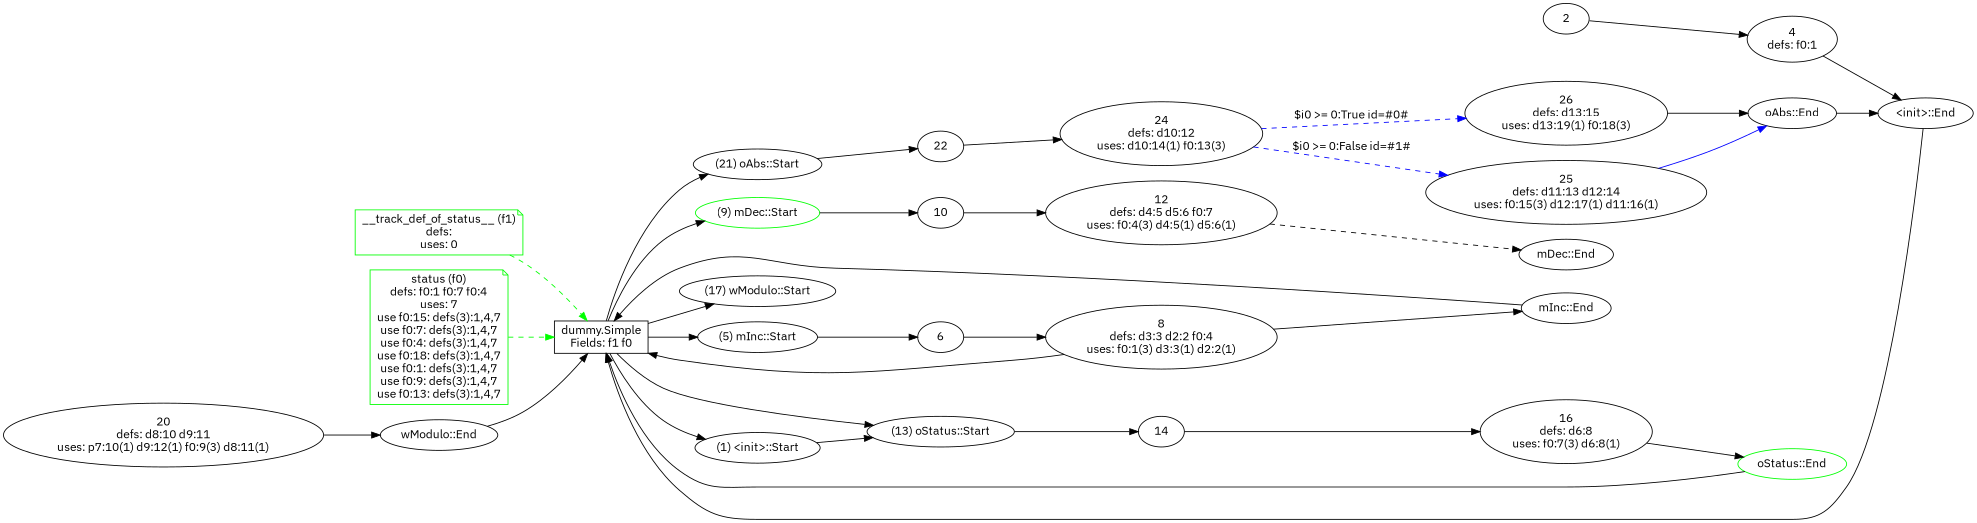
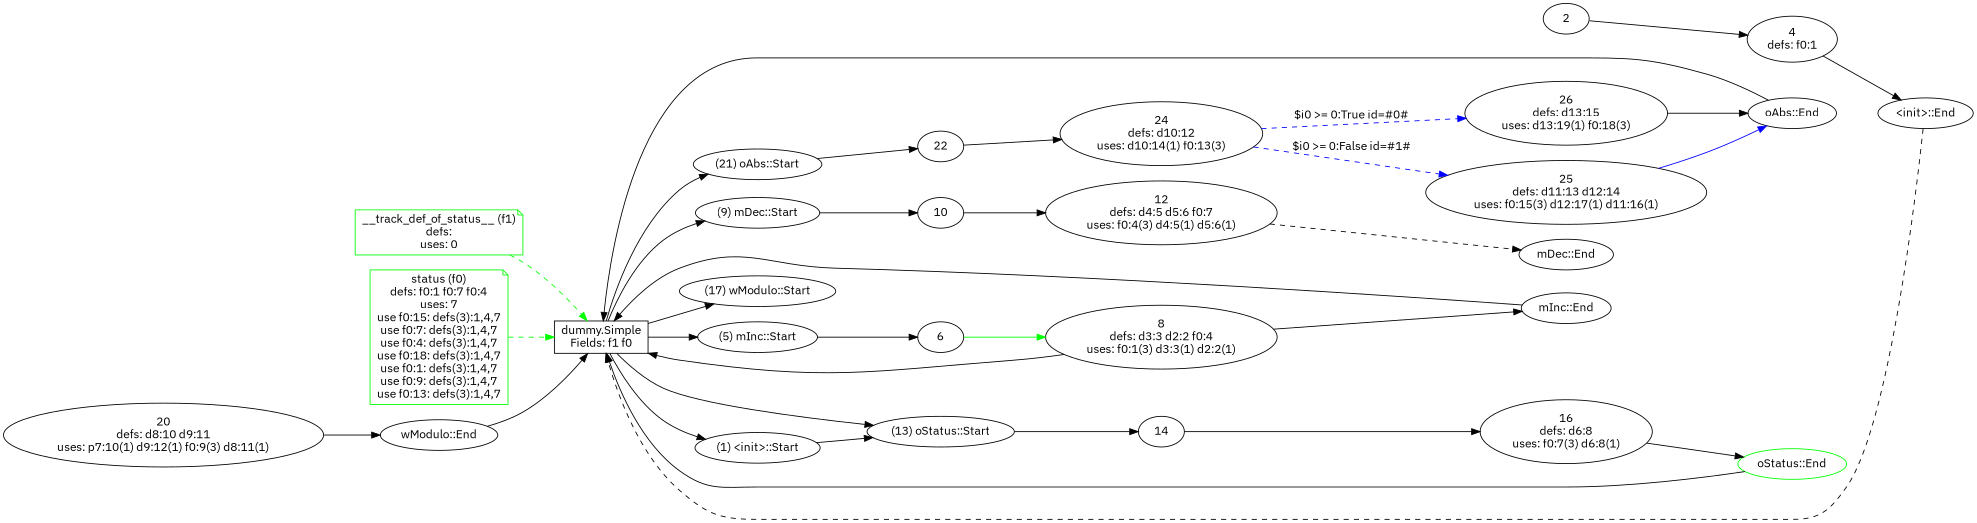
(1853, 113) -> (1105, 58)
(758, 213) -> (758, 213)
(1000, 337) -> (1000, 337)
(1375, 519) -> (1375, 519)
